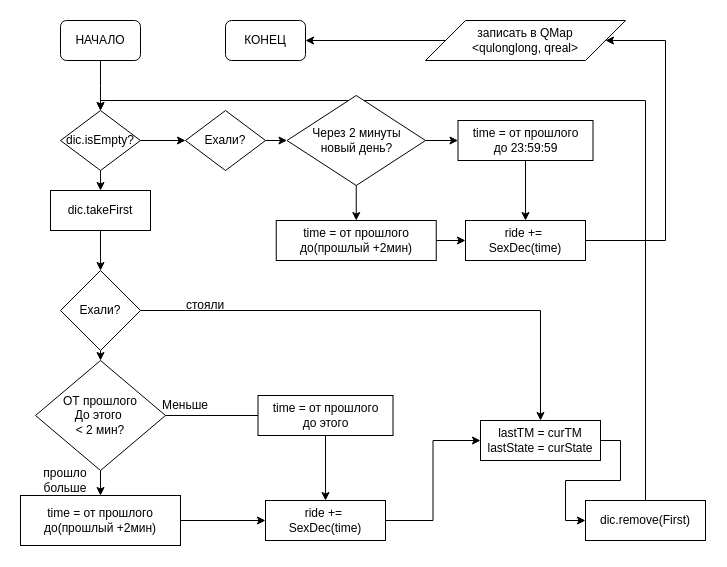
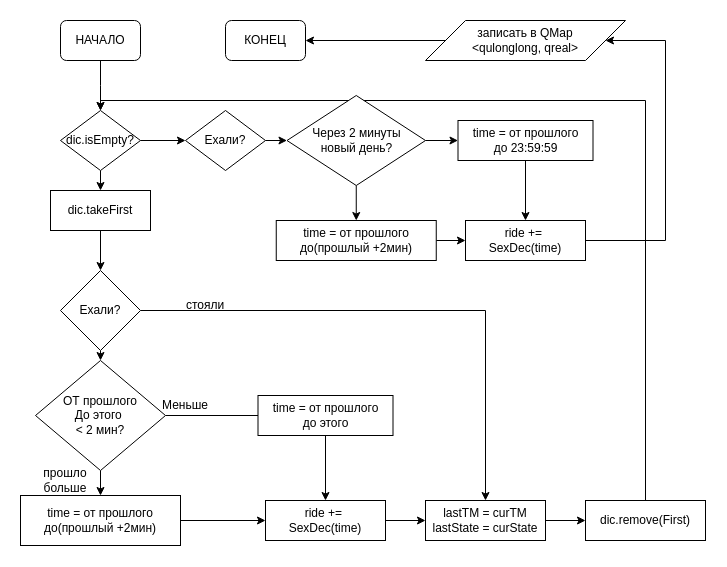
(541, 441) -> (486, 521)
